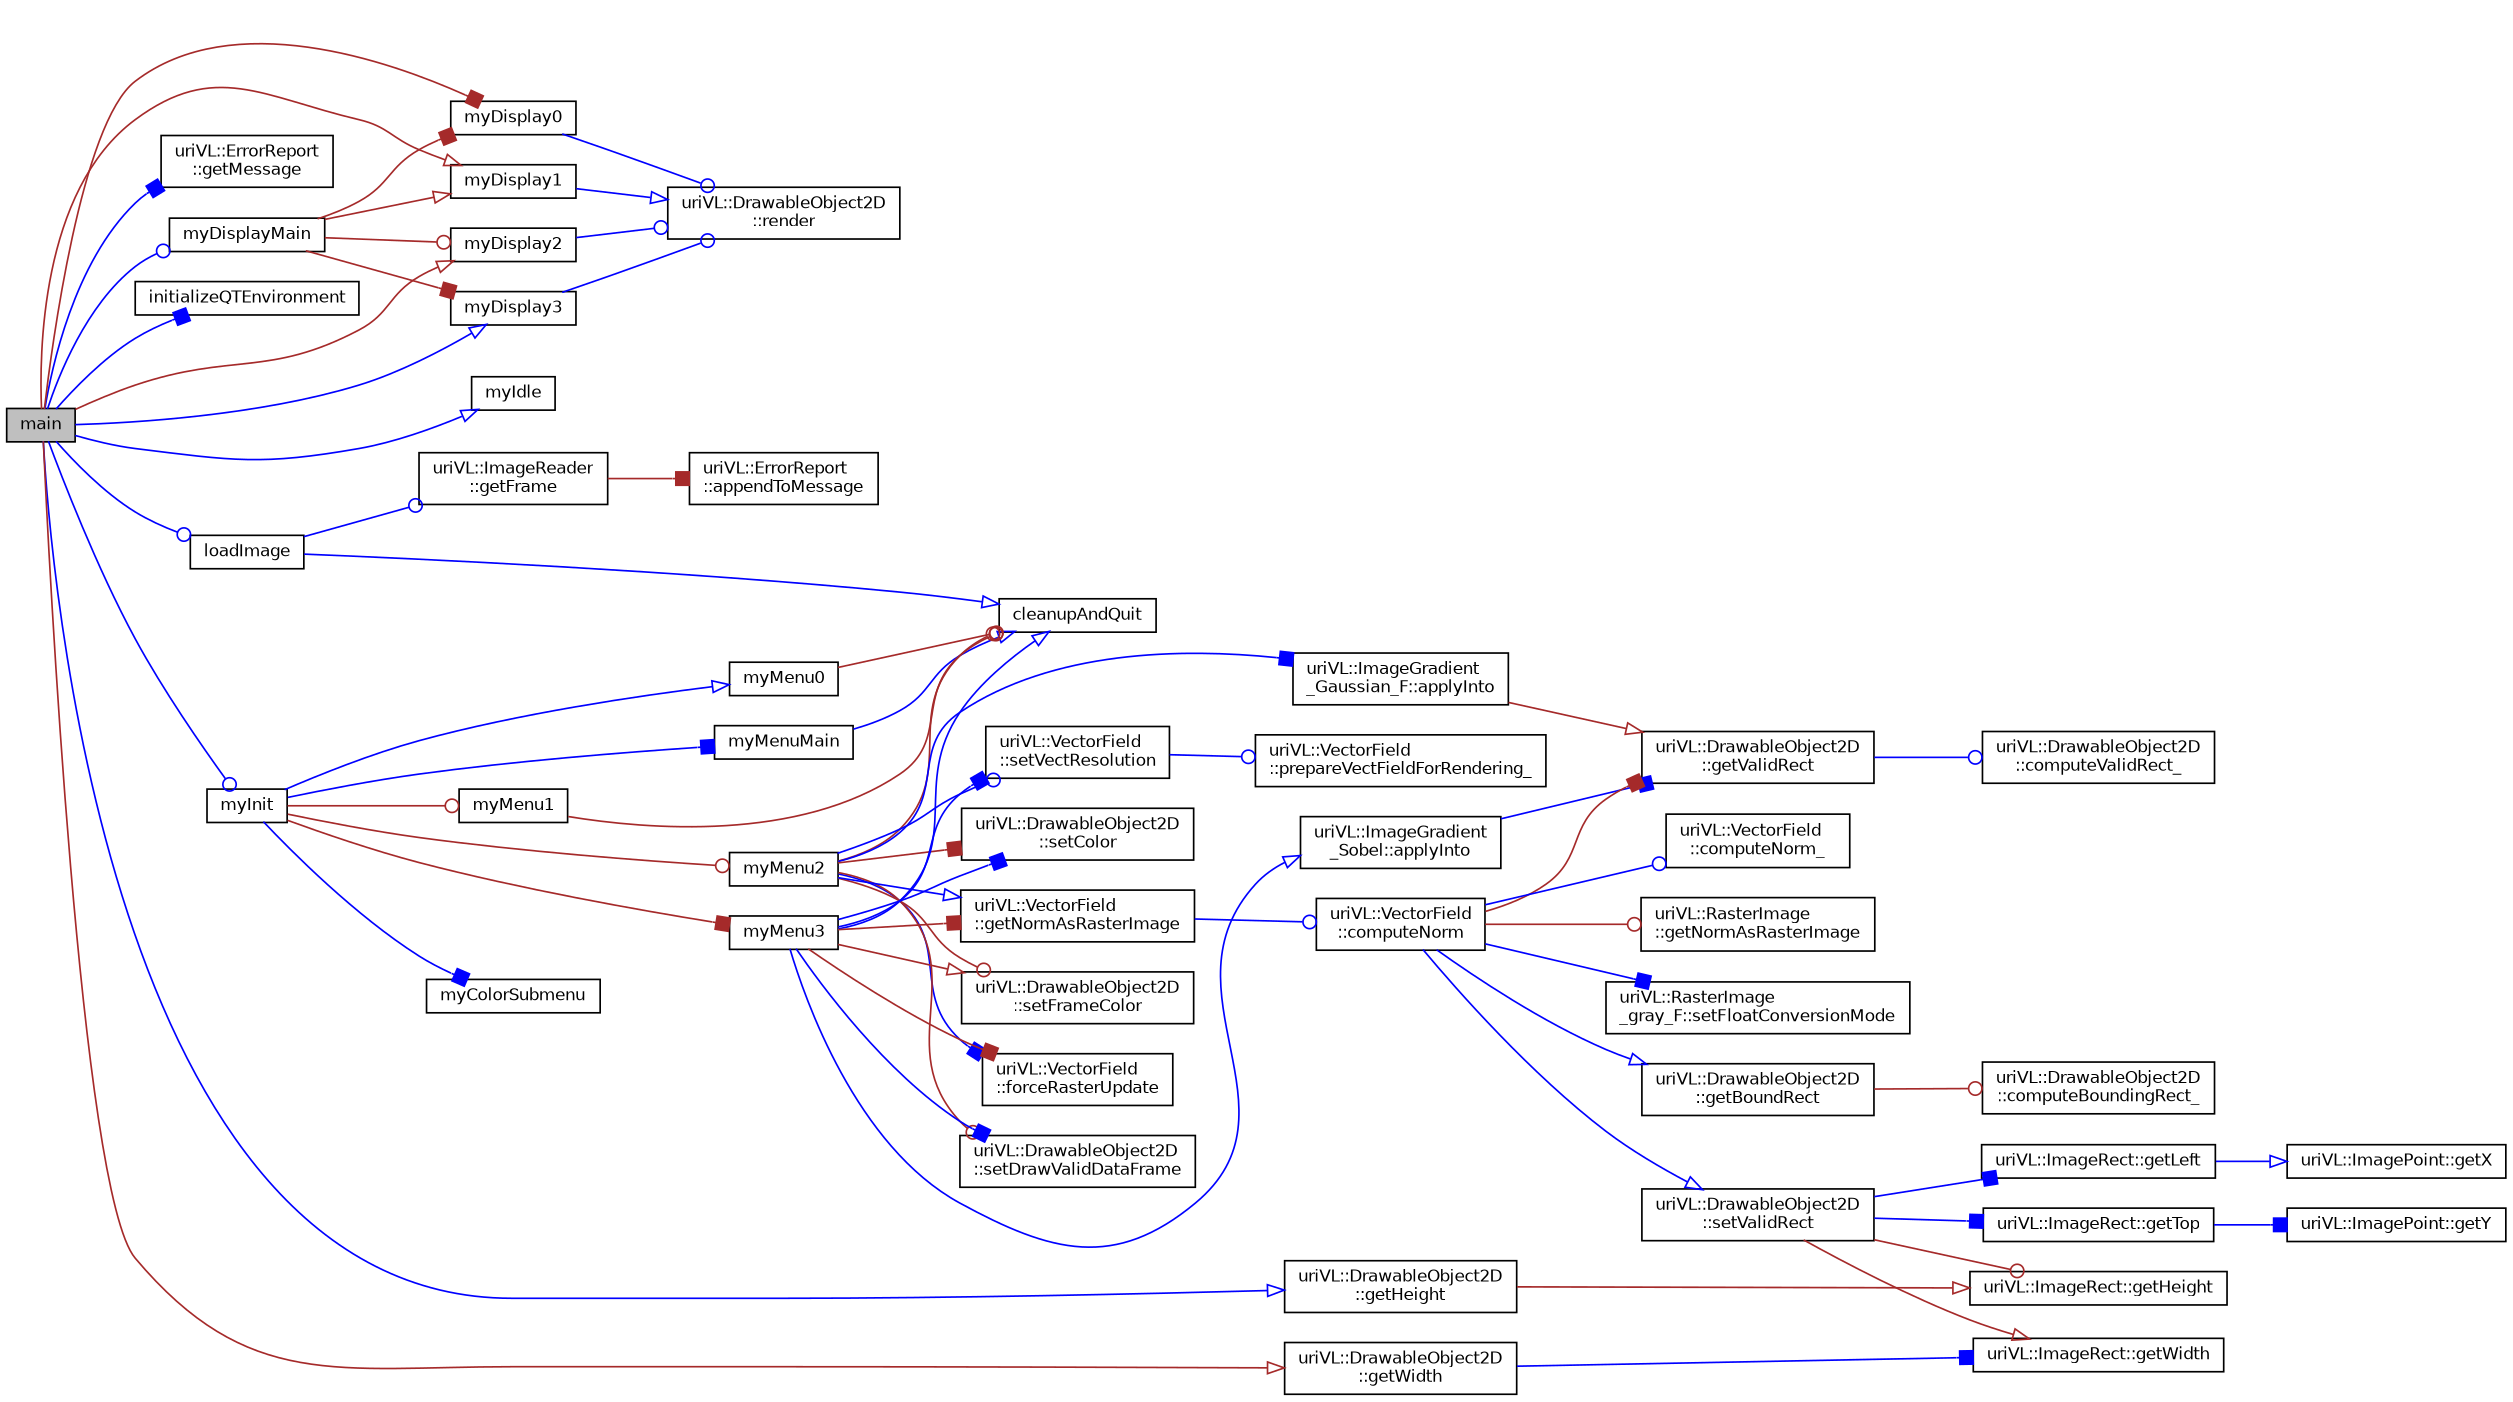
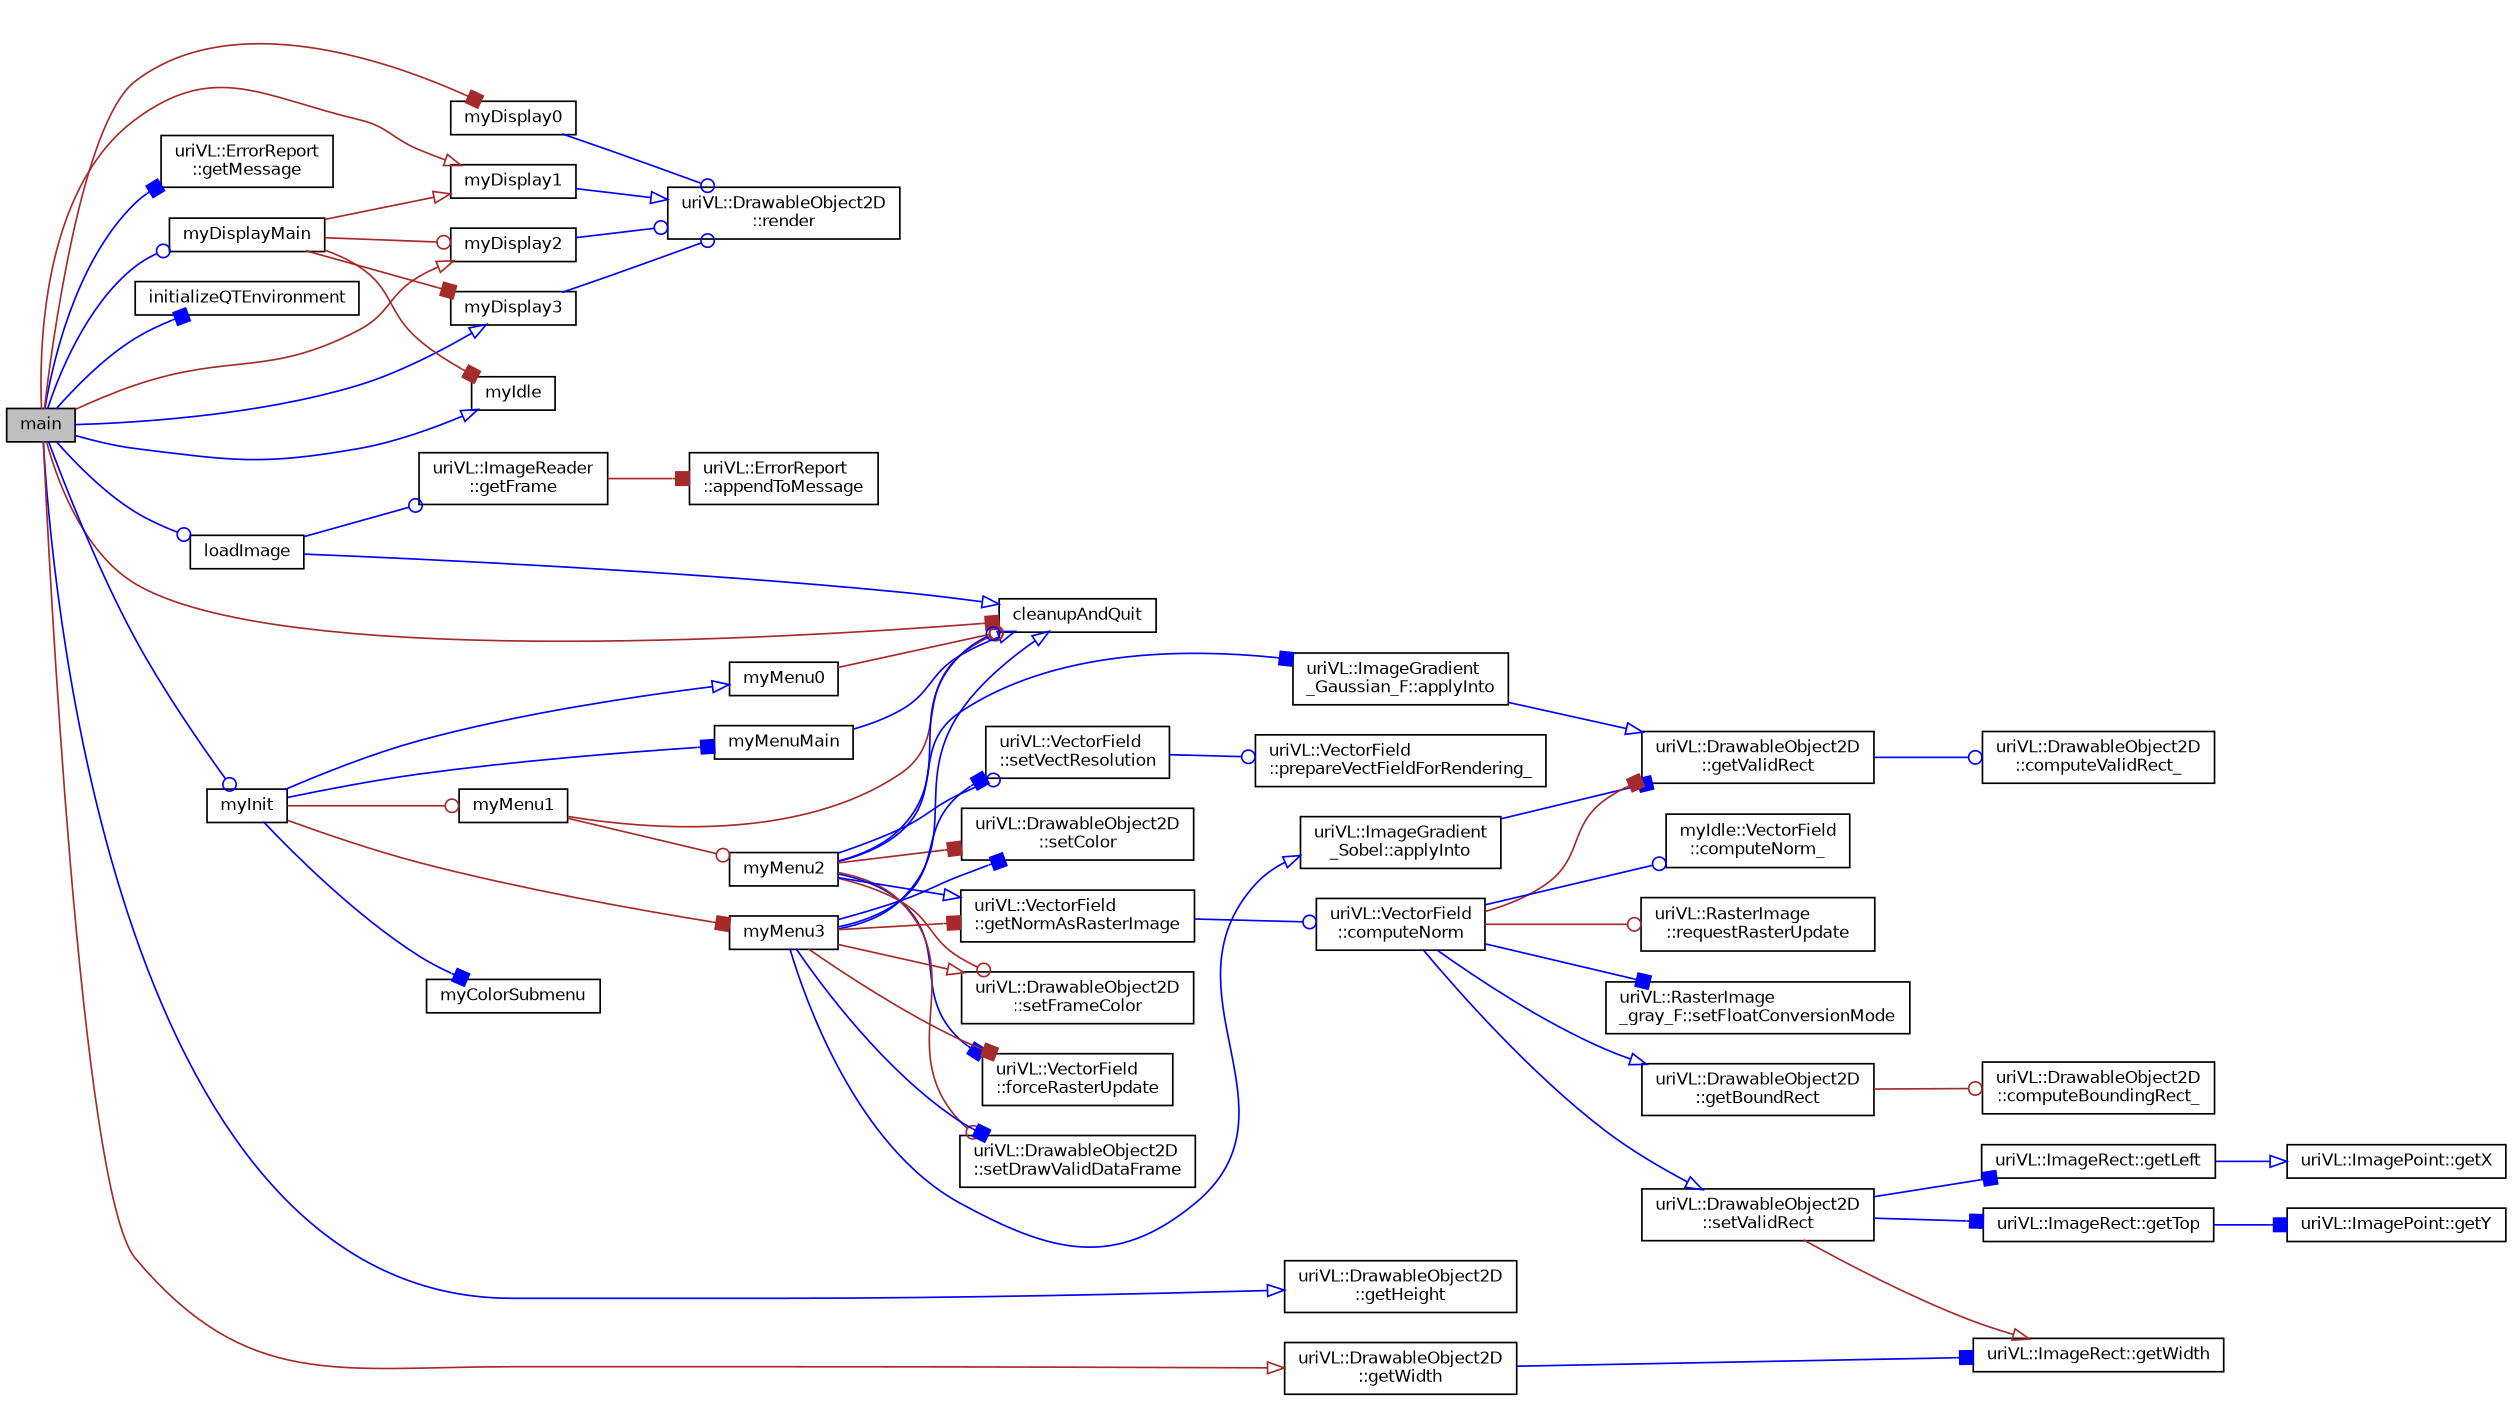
(381, 184) -> (396, 312)
none -> (470, 639)
(1567, 716) -> (1567, 716)
(929, 761) -> (929, 761)
(1758, 841) -> (1758, 841)
(501, 847) -> (642, 836)
(1758, 924) -> (1758, 924)
(2098, 1288) -> none
